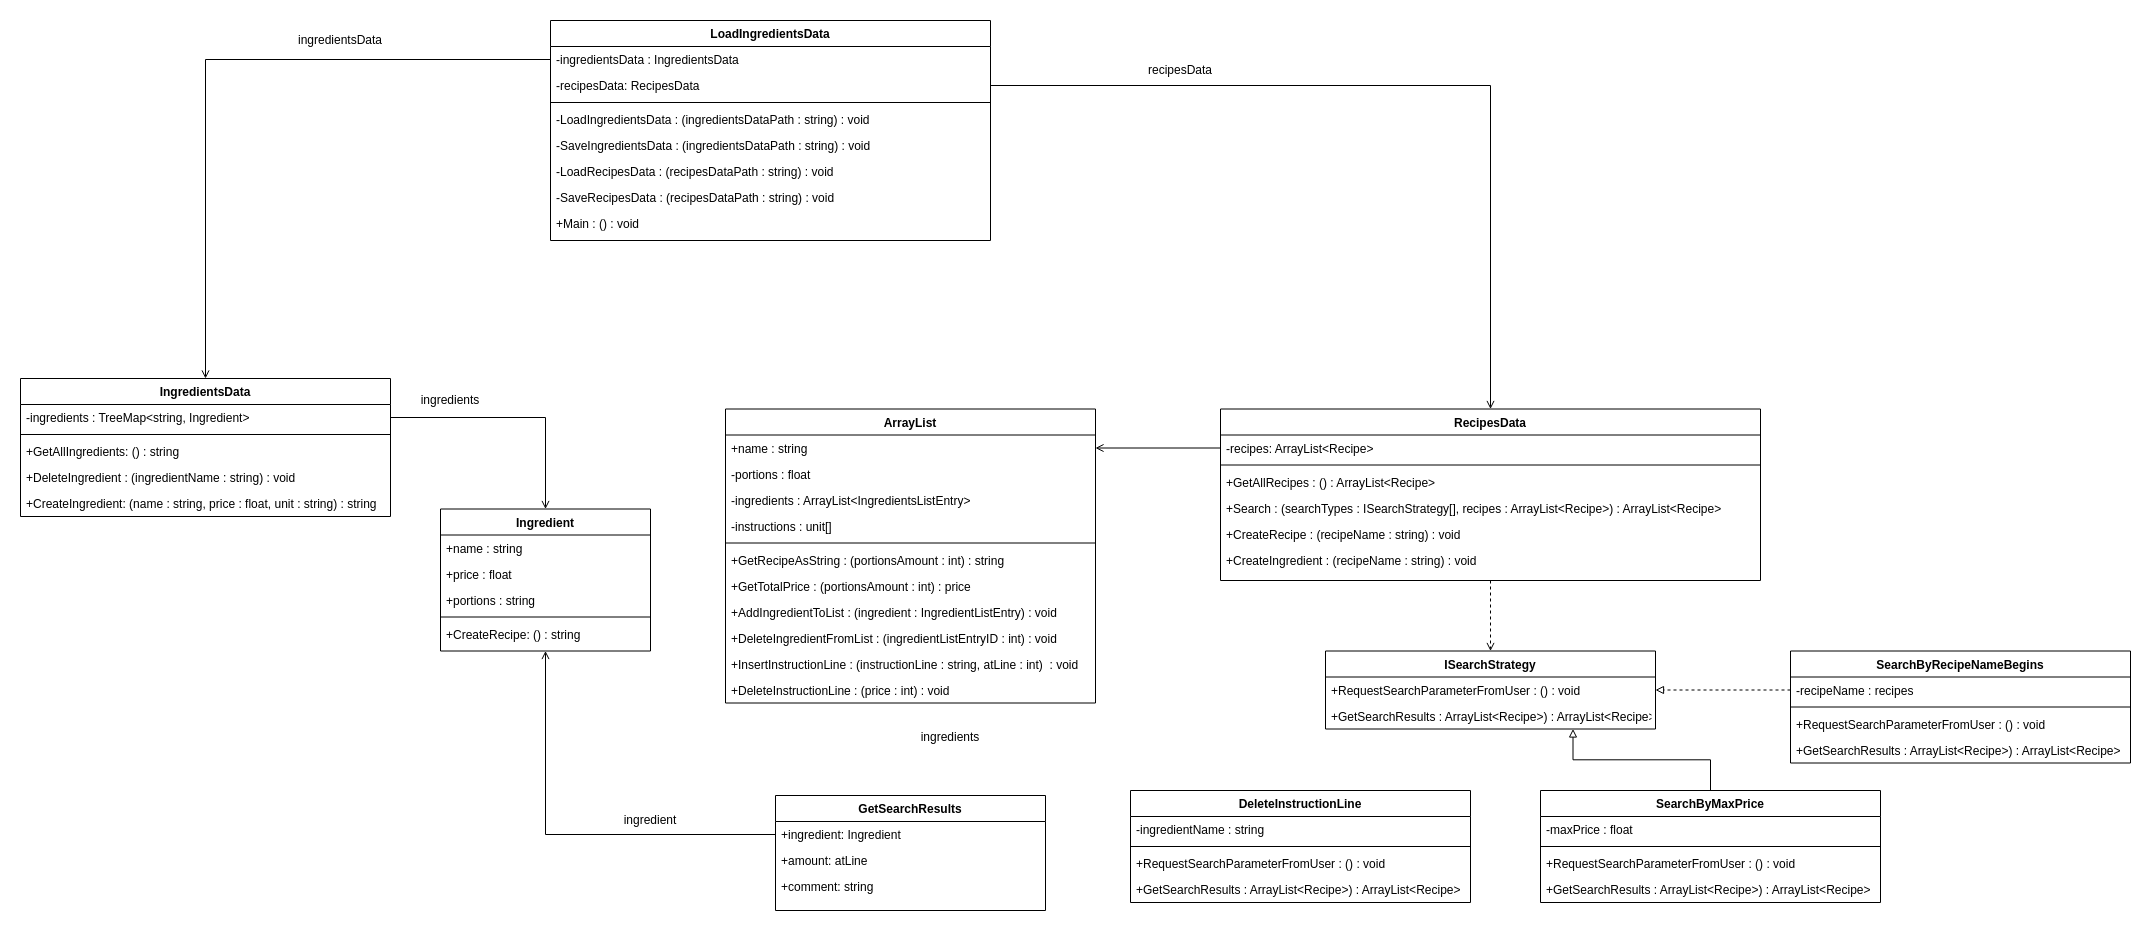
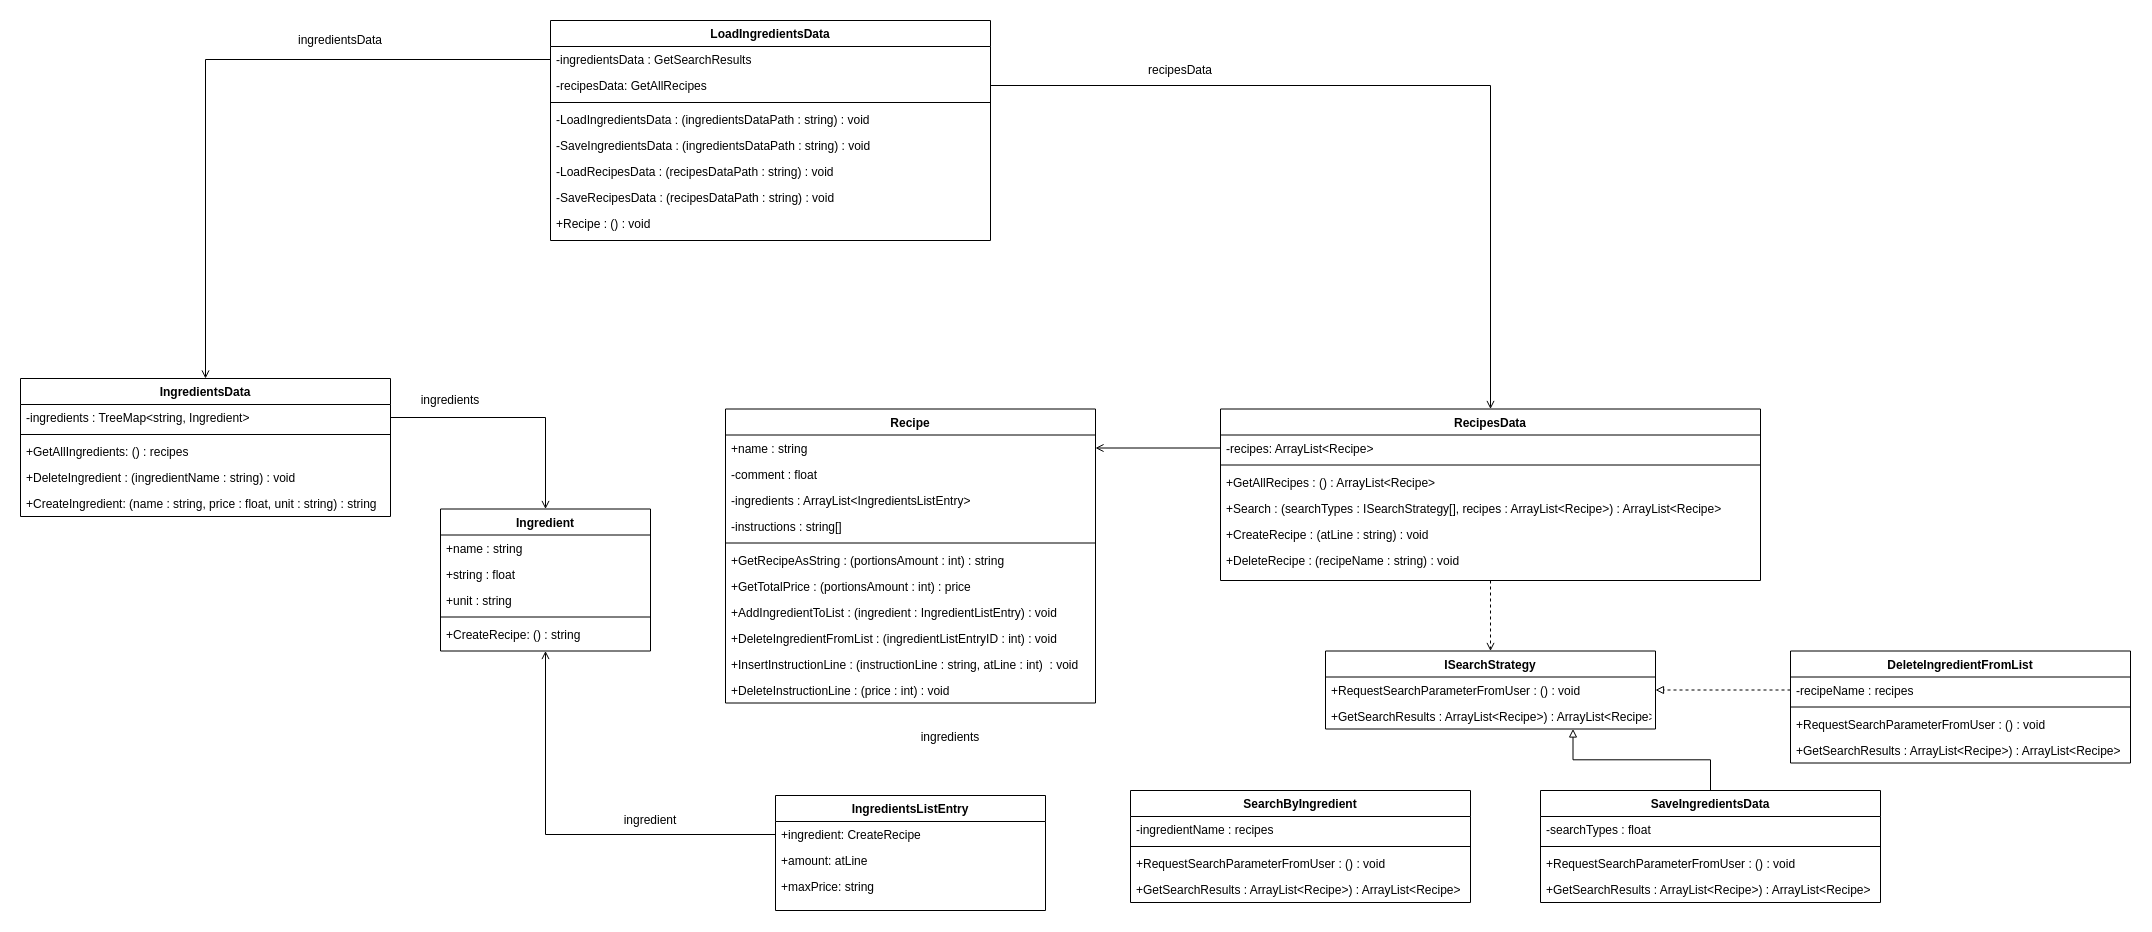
(661, 60) -> (664, 60)
(634, 86) -> (637, 86)
(601, 224) -> (607, 224)
(910, 423) -> (910, 423)
(116, 452) -> (119, 452)
(780, 475) -> (779, 475)
(796, 527) -> (802, 527)
(1355, 535) -> (1342, 535)
(1369, 561) -> (1354, 561)
(485, 575) -> (489, 575)
(499, 601) -> (485, 601)
(1960, 665) -> (1960, 665)
(1300, 804) -> (1300, 804)
(1710, 804) -> (1710, 804)
(910, 809) -> (910, 809)
(1207, 830) -> (1211, 830)
(1595, 830) -> (1607, 830)
(850, 835) -> (857, 835)
(830, 887) -> (832, 887)
